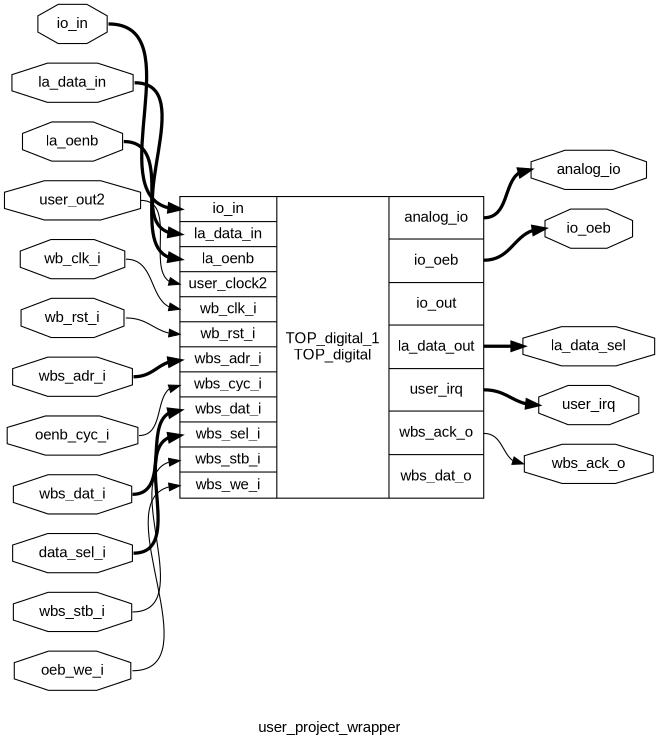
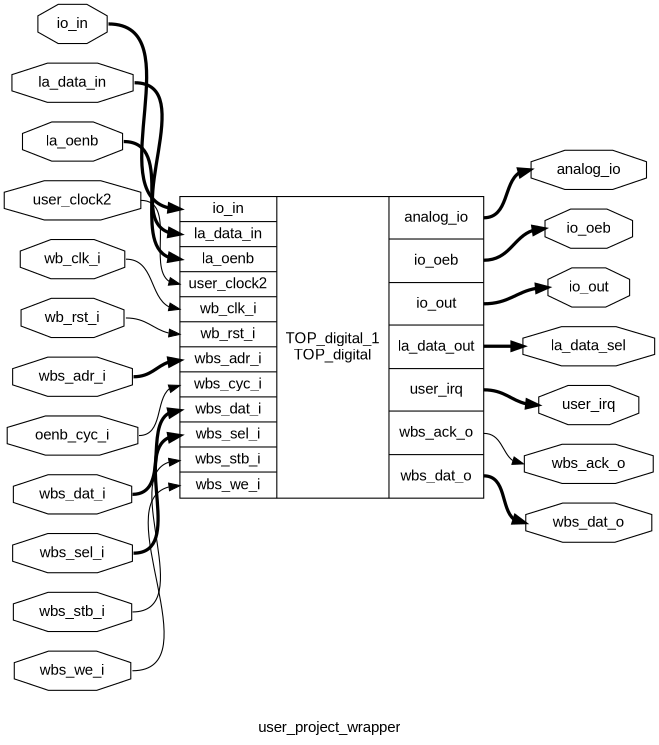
(73, 200) -> (73, 200)
none -> (589, 287)
none -> (589, 523)
(73, 553) -> (73, 553)
(73, 671) -> (73, 671)
